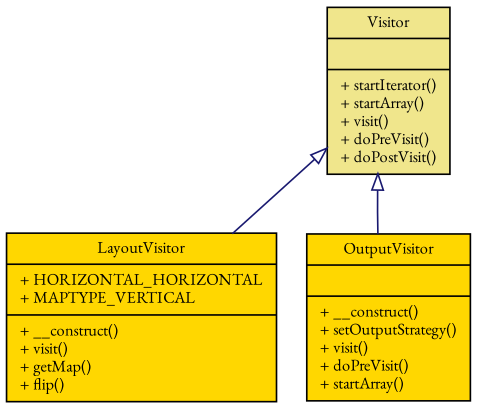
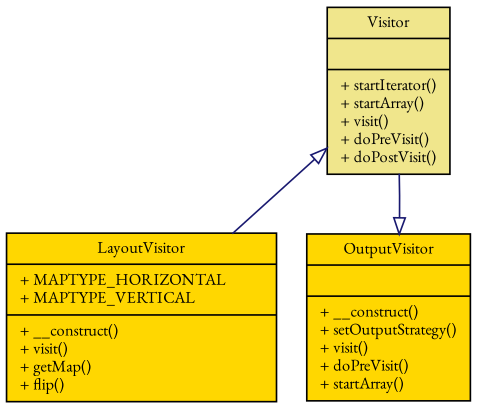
(378, 212) -> (400, 196)
(142, 280) -> (124, 280)
